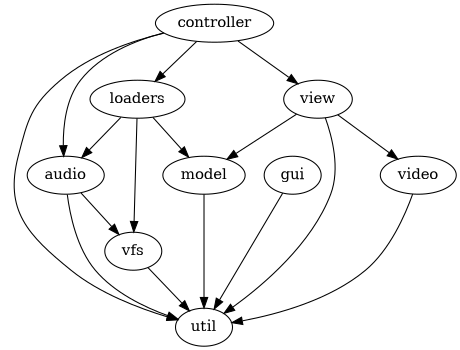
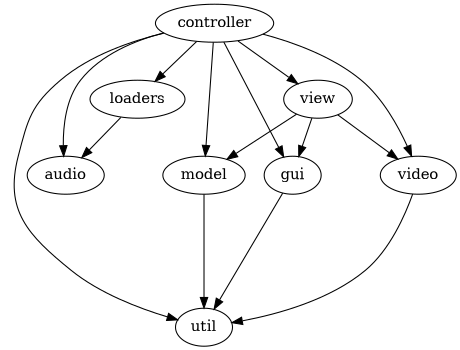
none -> (350, 72)
none -> (251, 95)
(167, 133) -> (210, 94)
(314, 227) -> (307, 132)
(133, 251) -> none
(97, 272) -> none
